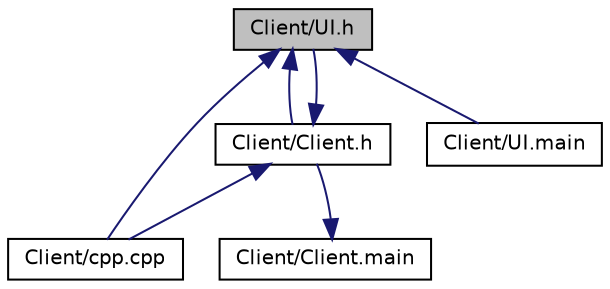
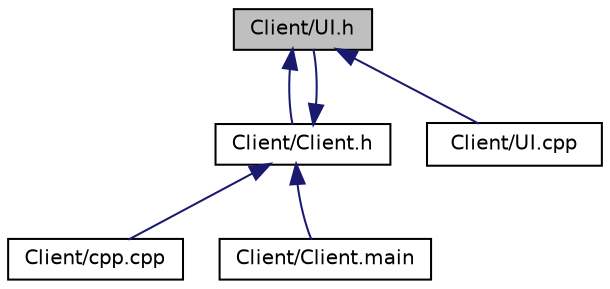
(514, 144) -> (514, 144)
(178, 145) -> none
(325, 191) -> (303, 212)
